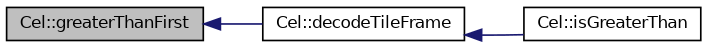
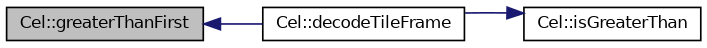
(503, 35) -> (486, 13)
